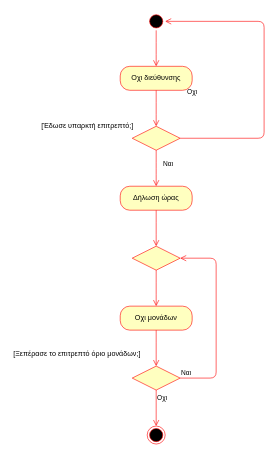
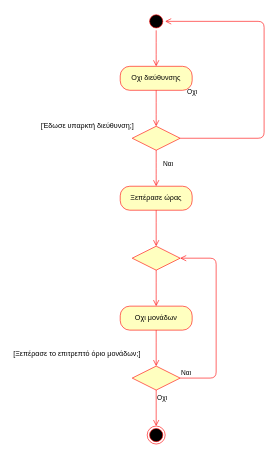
(88, 126) -> (88, 126)
(156, 198) -> (156, 198)
